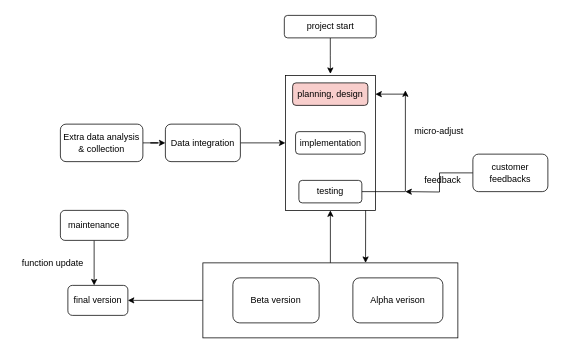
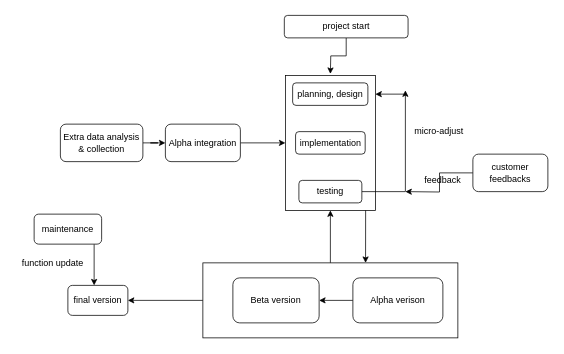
(330, 27) -> (346, 27)
(330, 94) -> (330, 94)
(203, 143) -> (203, 143)
(94, 225) -> (68, 229)
none -> (338, 300)
